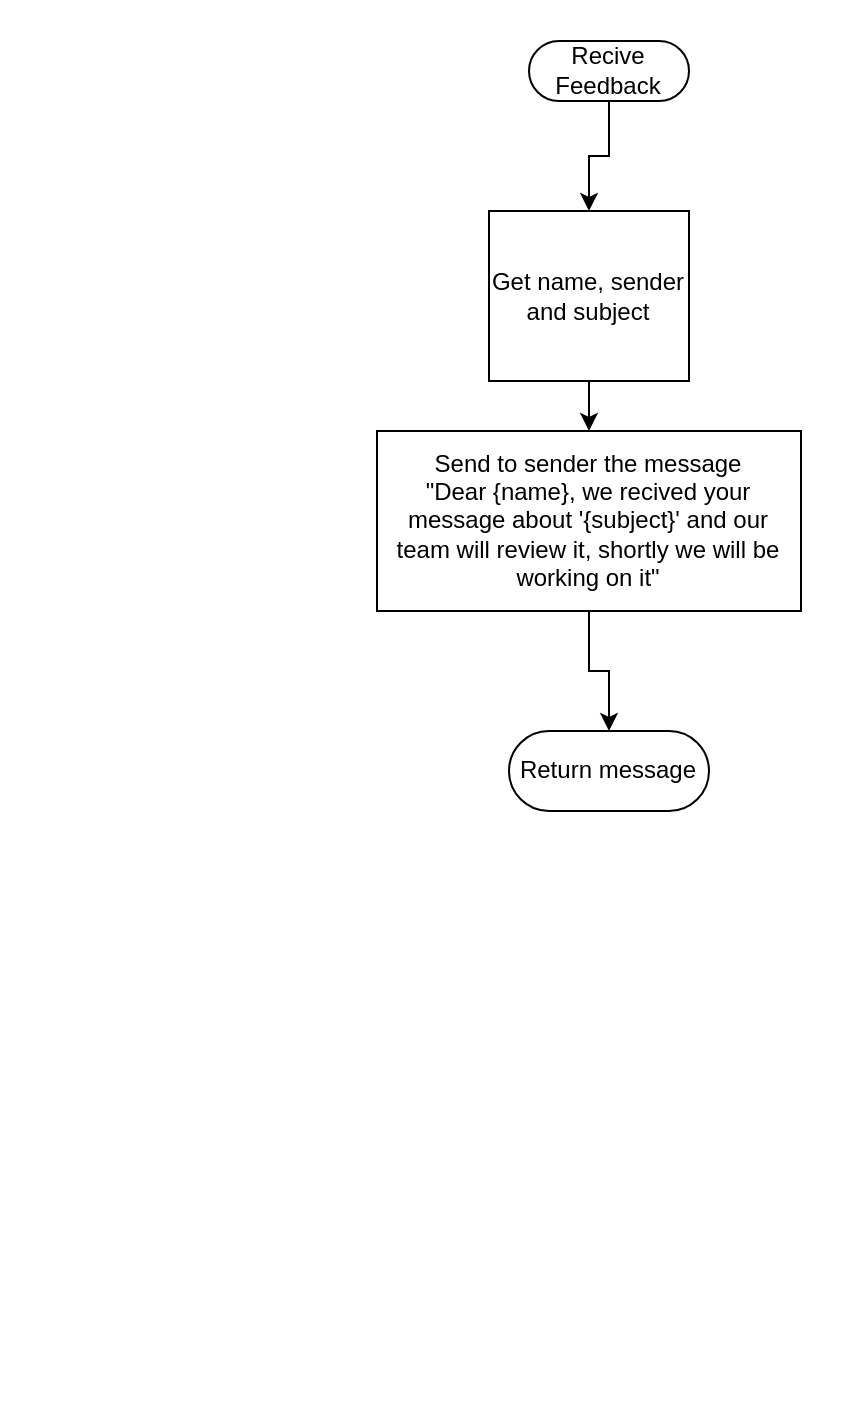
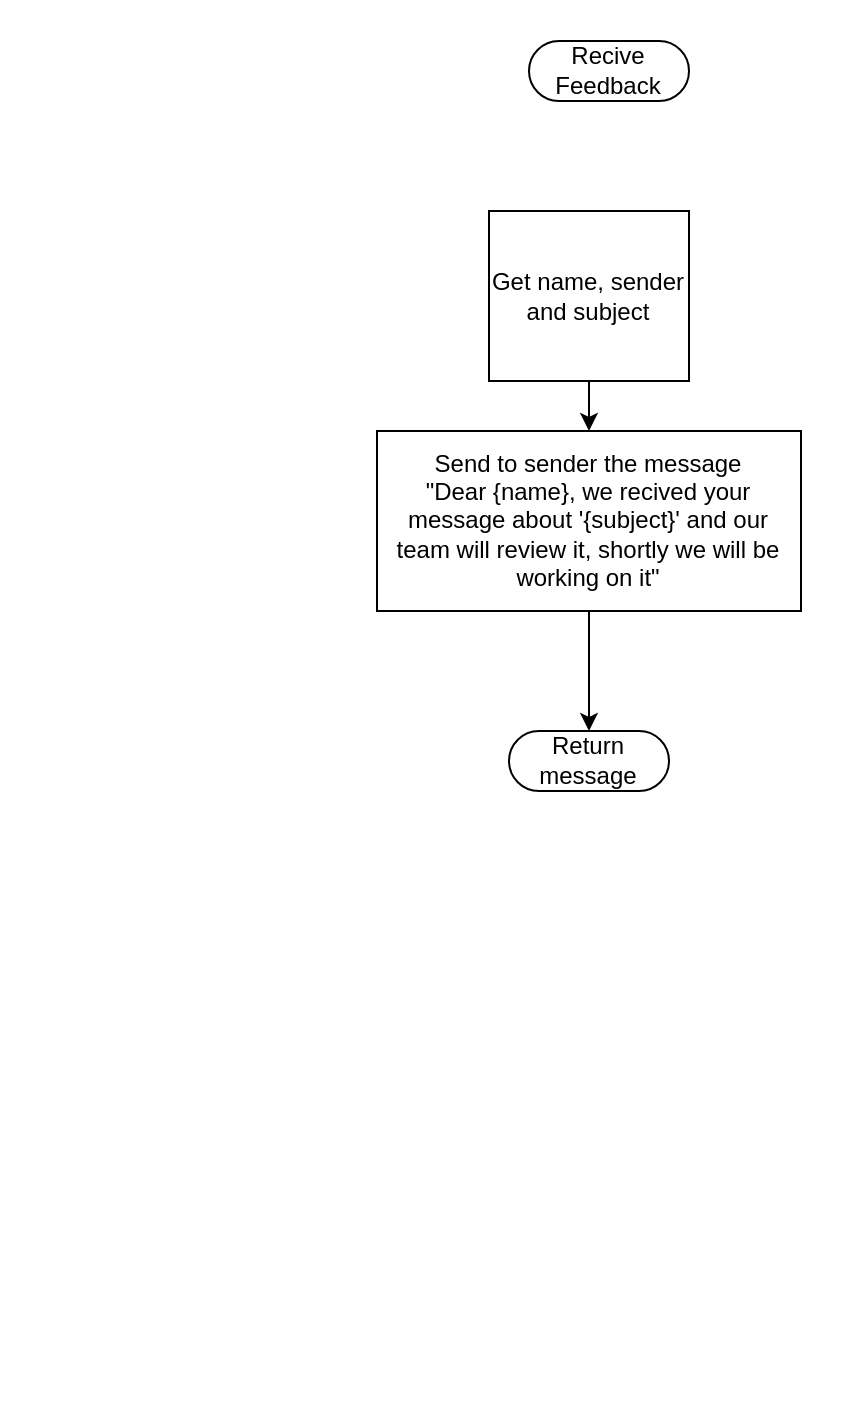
(606, 156) -> none
(609, 771) -> (589, 761)
